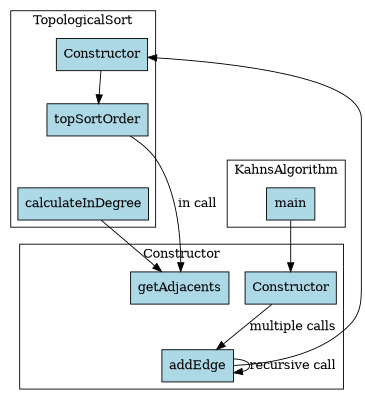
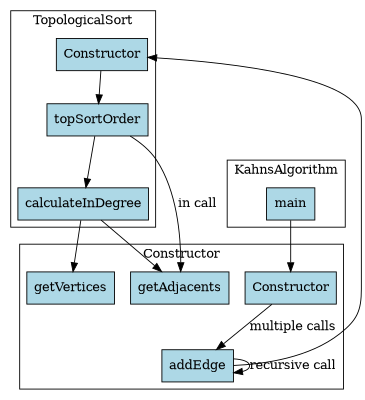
none -> (91, 157)
none -> (71, 288)
